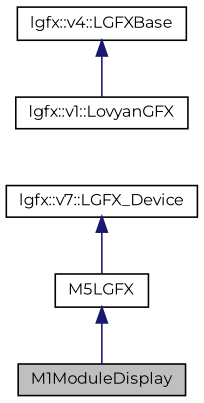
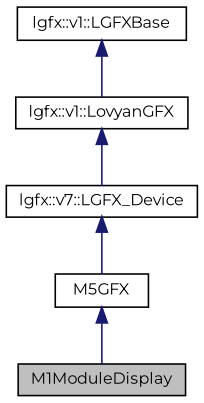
(102, 24) -> (102, 24)
none -> (102, 165)
(102, 291) -> (102, 291)
